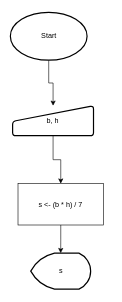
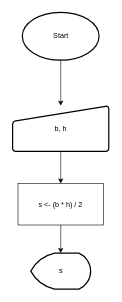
(49, 36) -> (61, 36)
(53, 121) -> (61, 129)
(61, 205) -> (61, 205)
